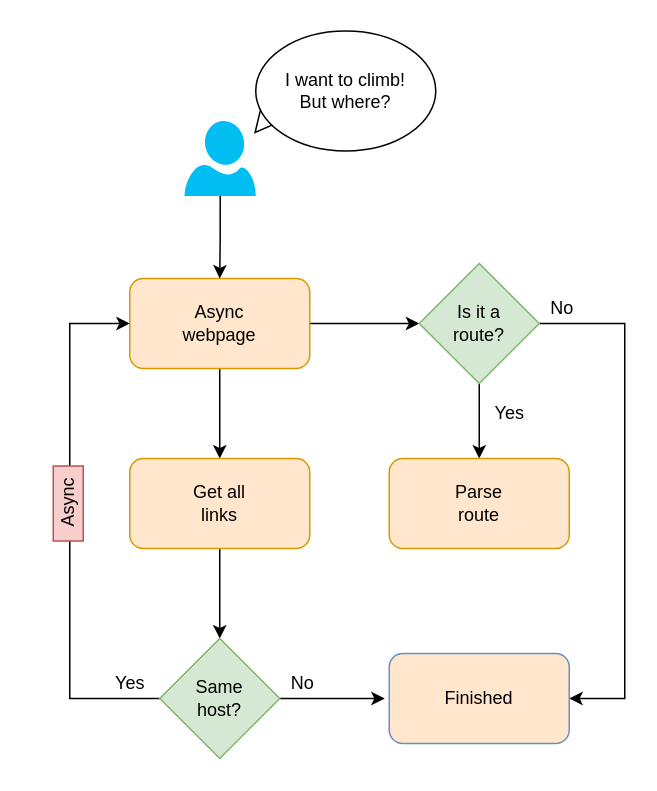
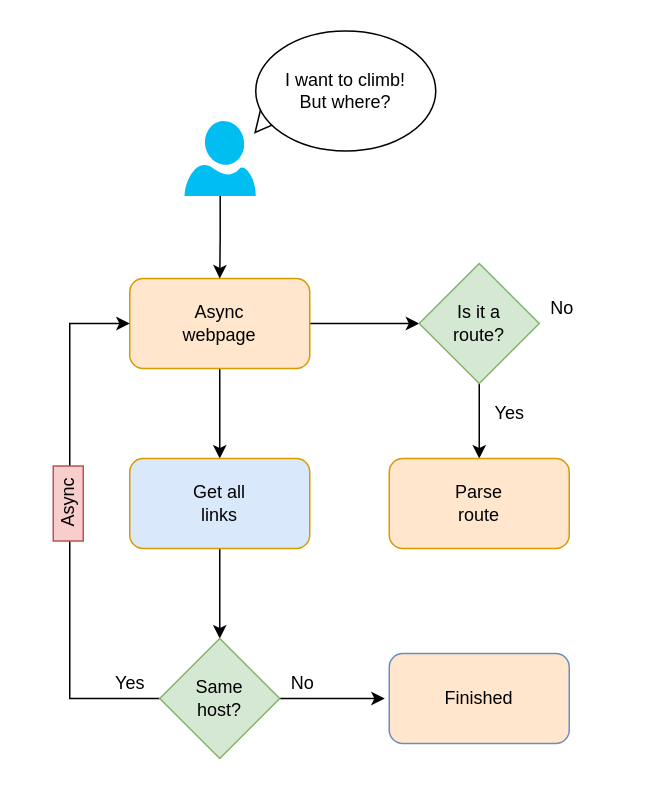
(625, 490) -> none
(220, 503) -> (220, 503)
